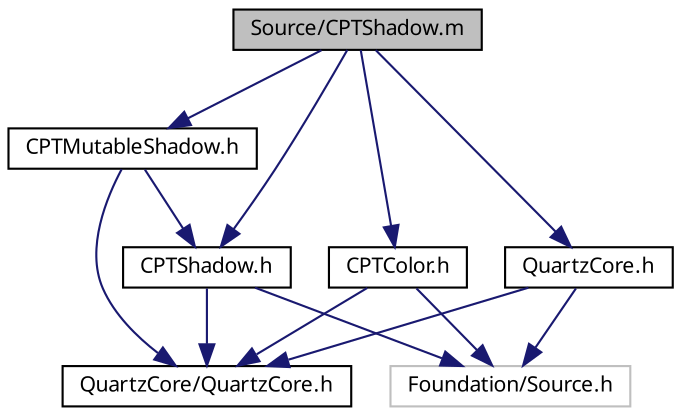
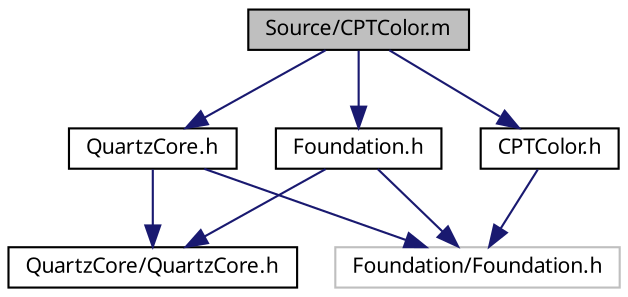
(358, 30) -> (359, 30)
(133, 149) -> none
(207, 267) -> (359, 149)
(309, 323) -> none
(510, 386) -> (478, 267)
